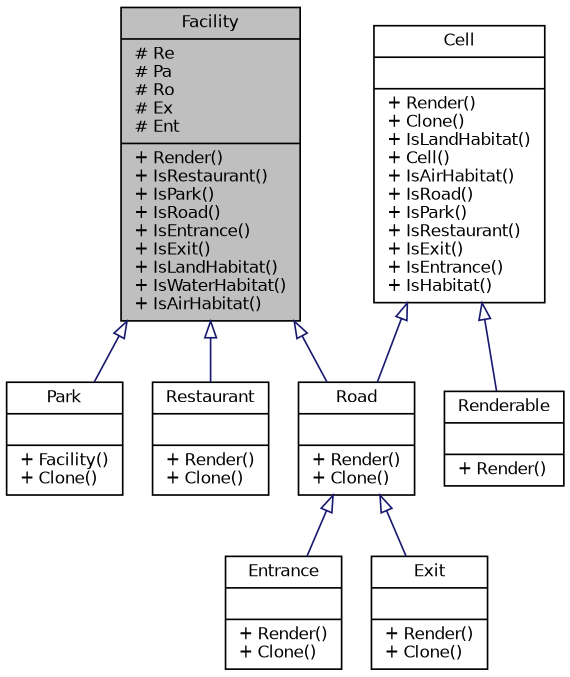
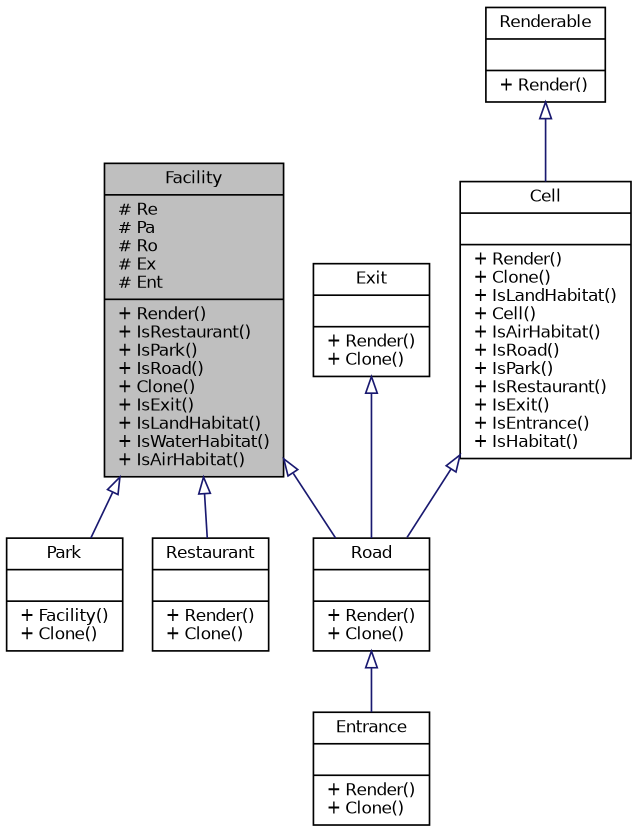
(192, 231) -> (157, 387)
(491, 356) -> (546, 150)
(396, 533) -> (371, 466)
